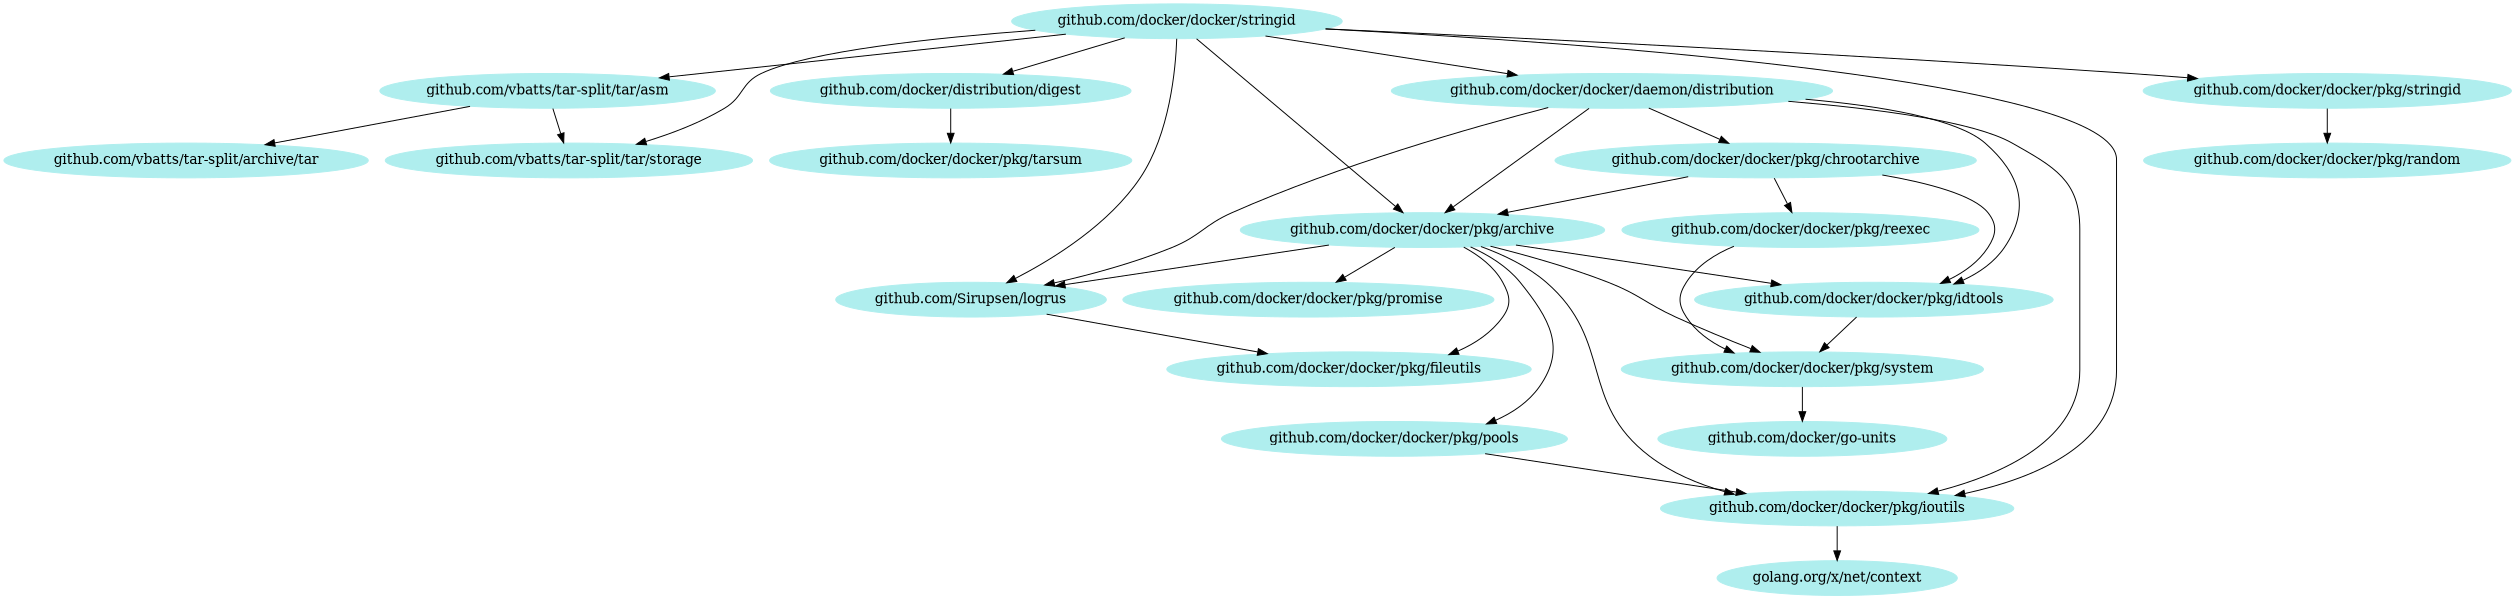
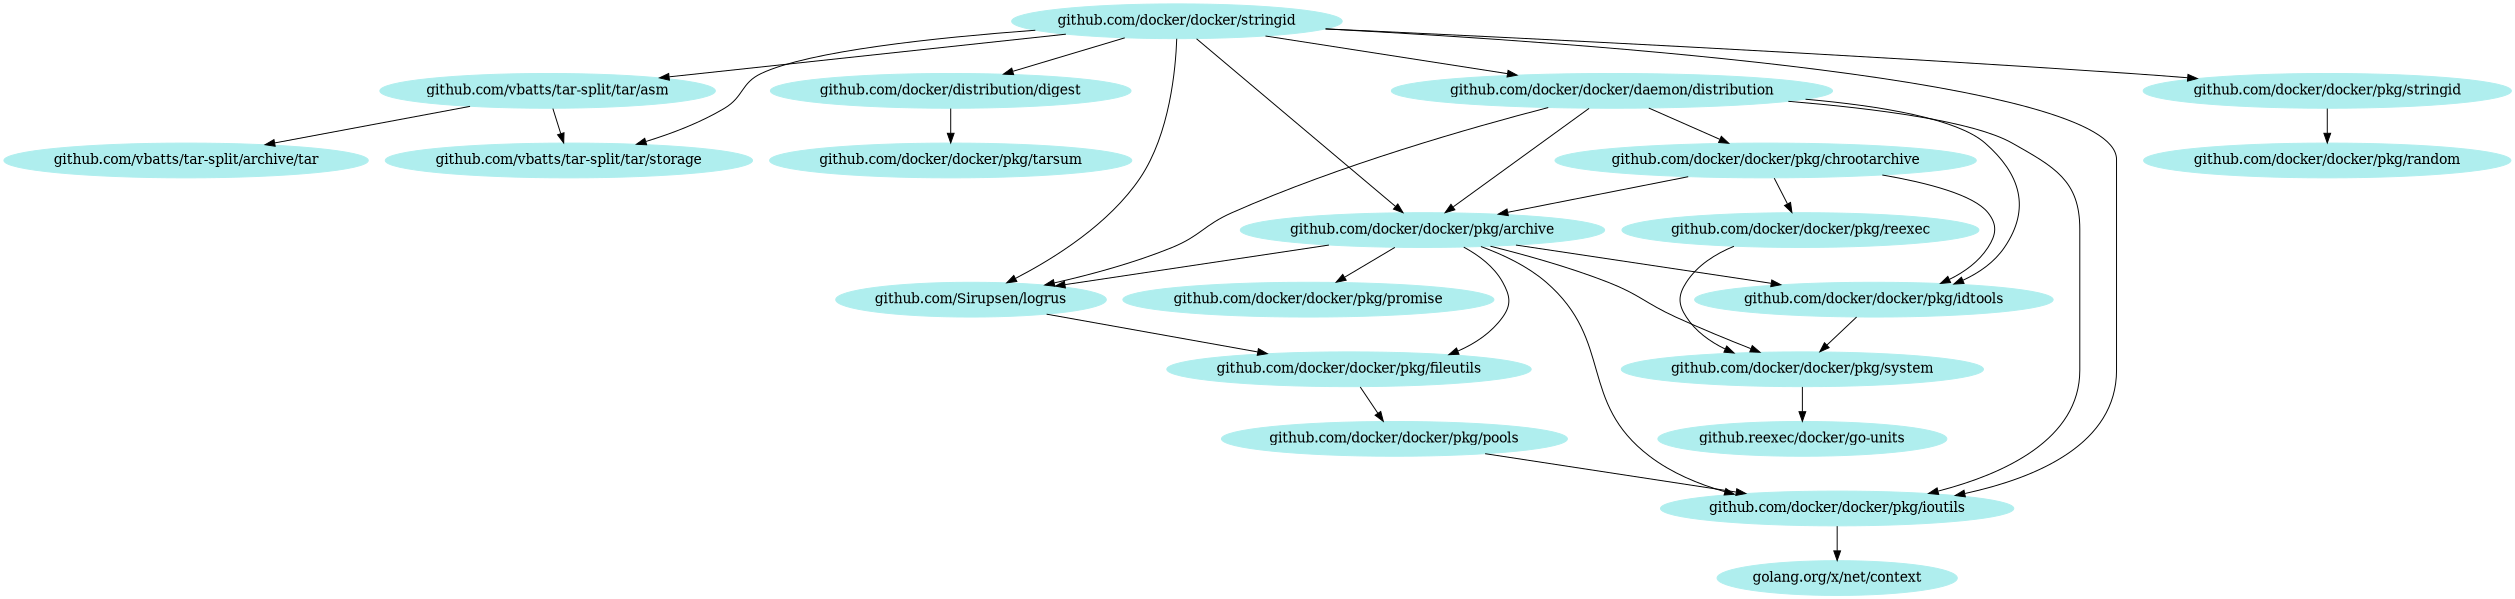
(1549, 329) -> (1369, 400)
(1802, 439) -> (1802, 439)
